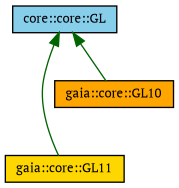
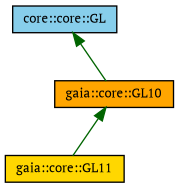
(43, 101) -> (85, 137)
